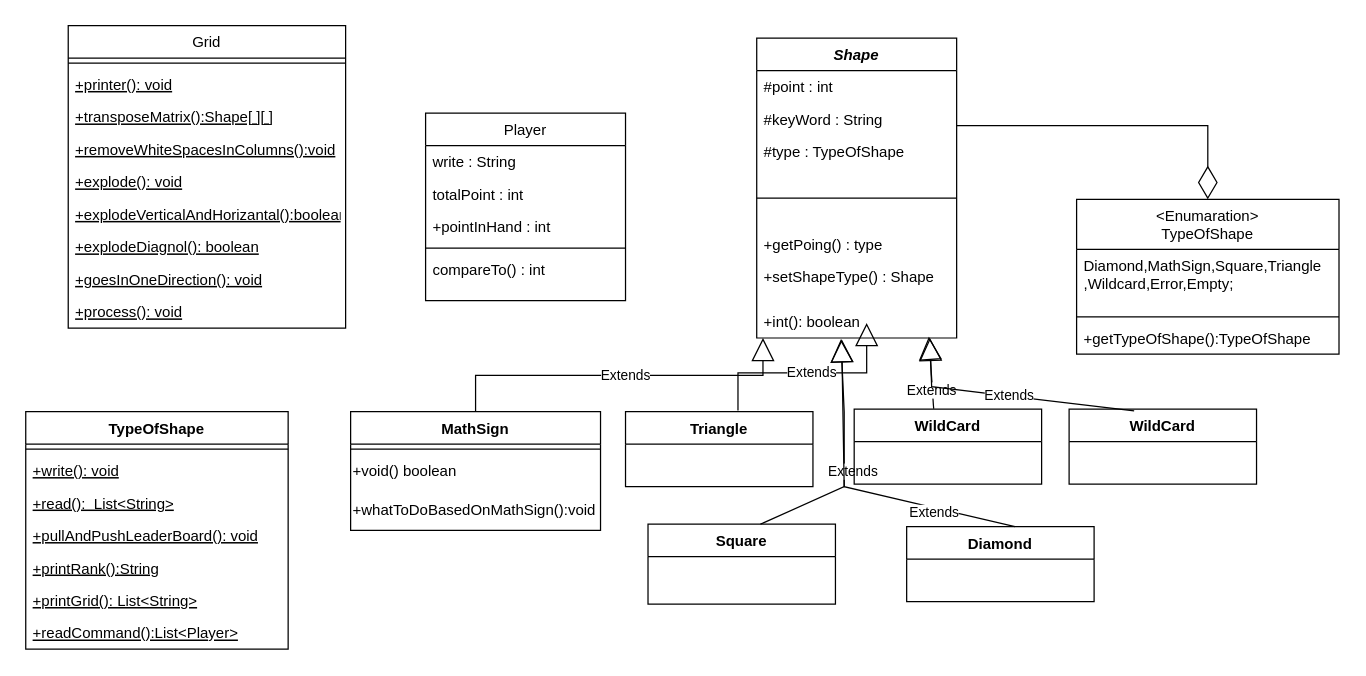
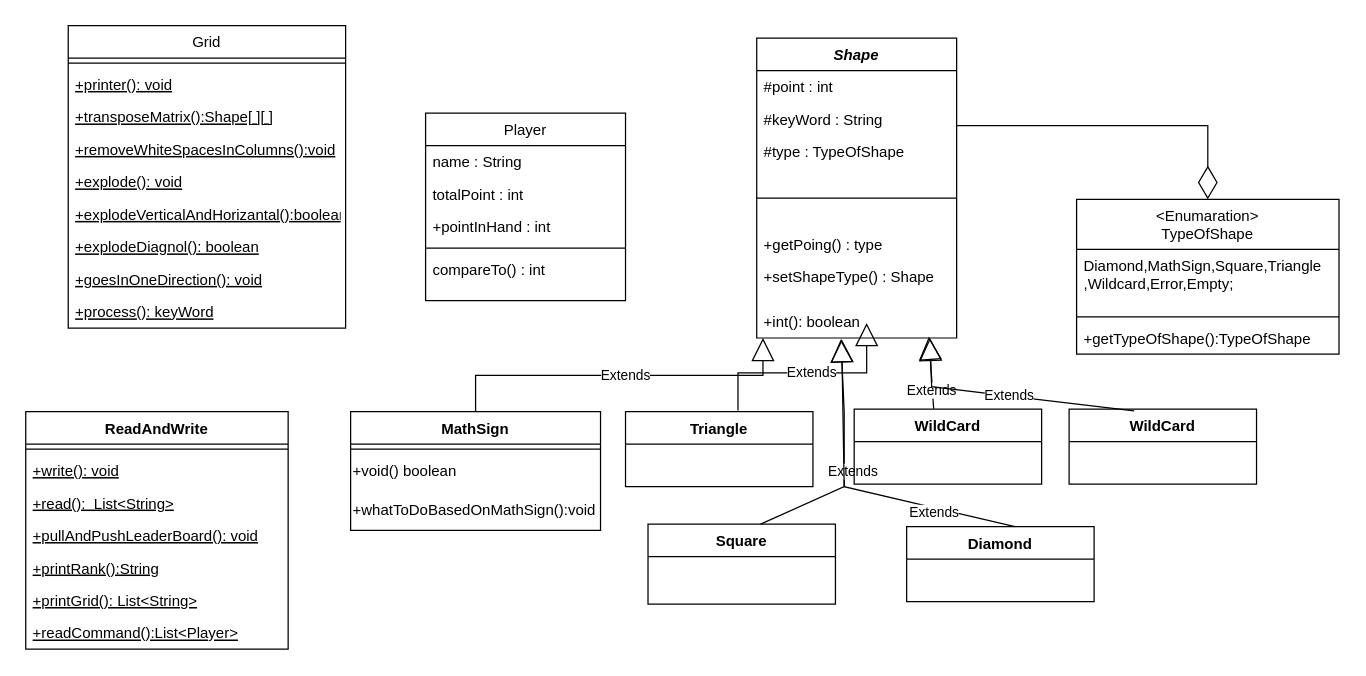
(482, 163) -> (479, 163)
(136, 313) -> (151, 313)
(156, 429) -> (156, 429)
